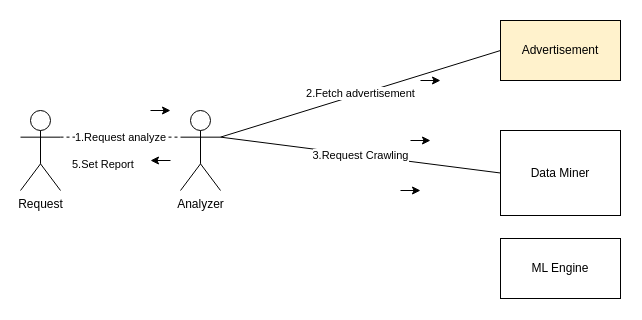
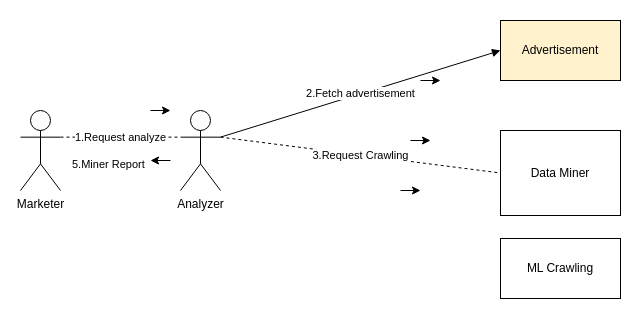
(496, 52) -> (492, 53)
(110, 165) -> (115, 165)
(454, 167) -> (454, 167)
(41, 205) -> (41, 205)
(561, 269) -> (561, 269)
